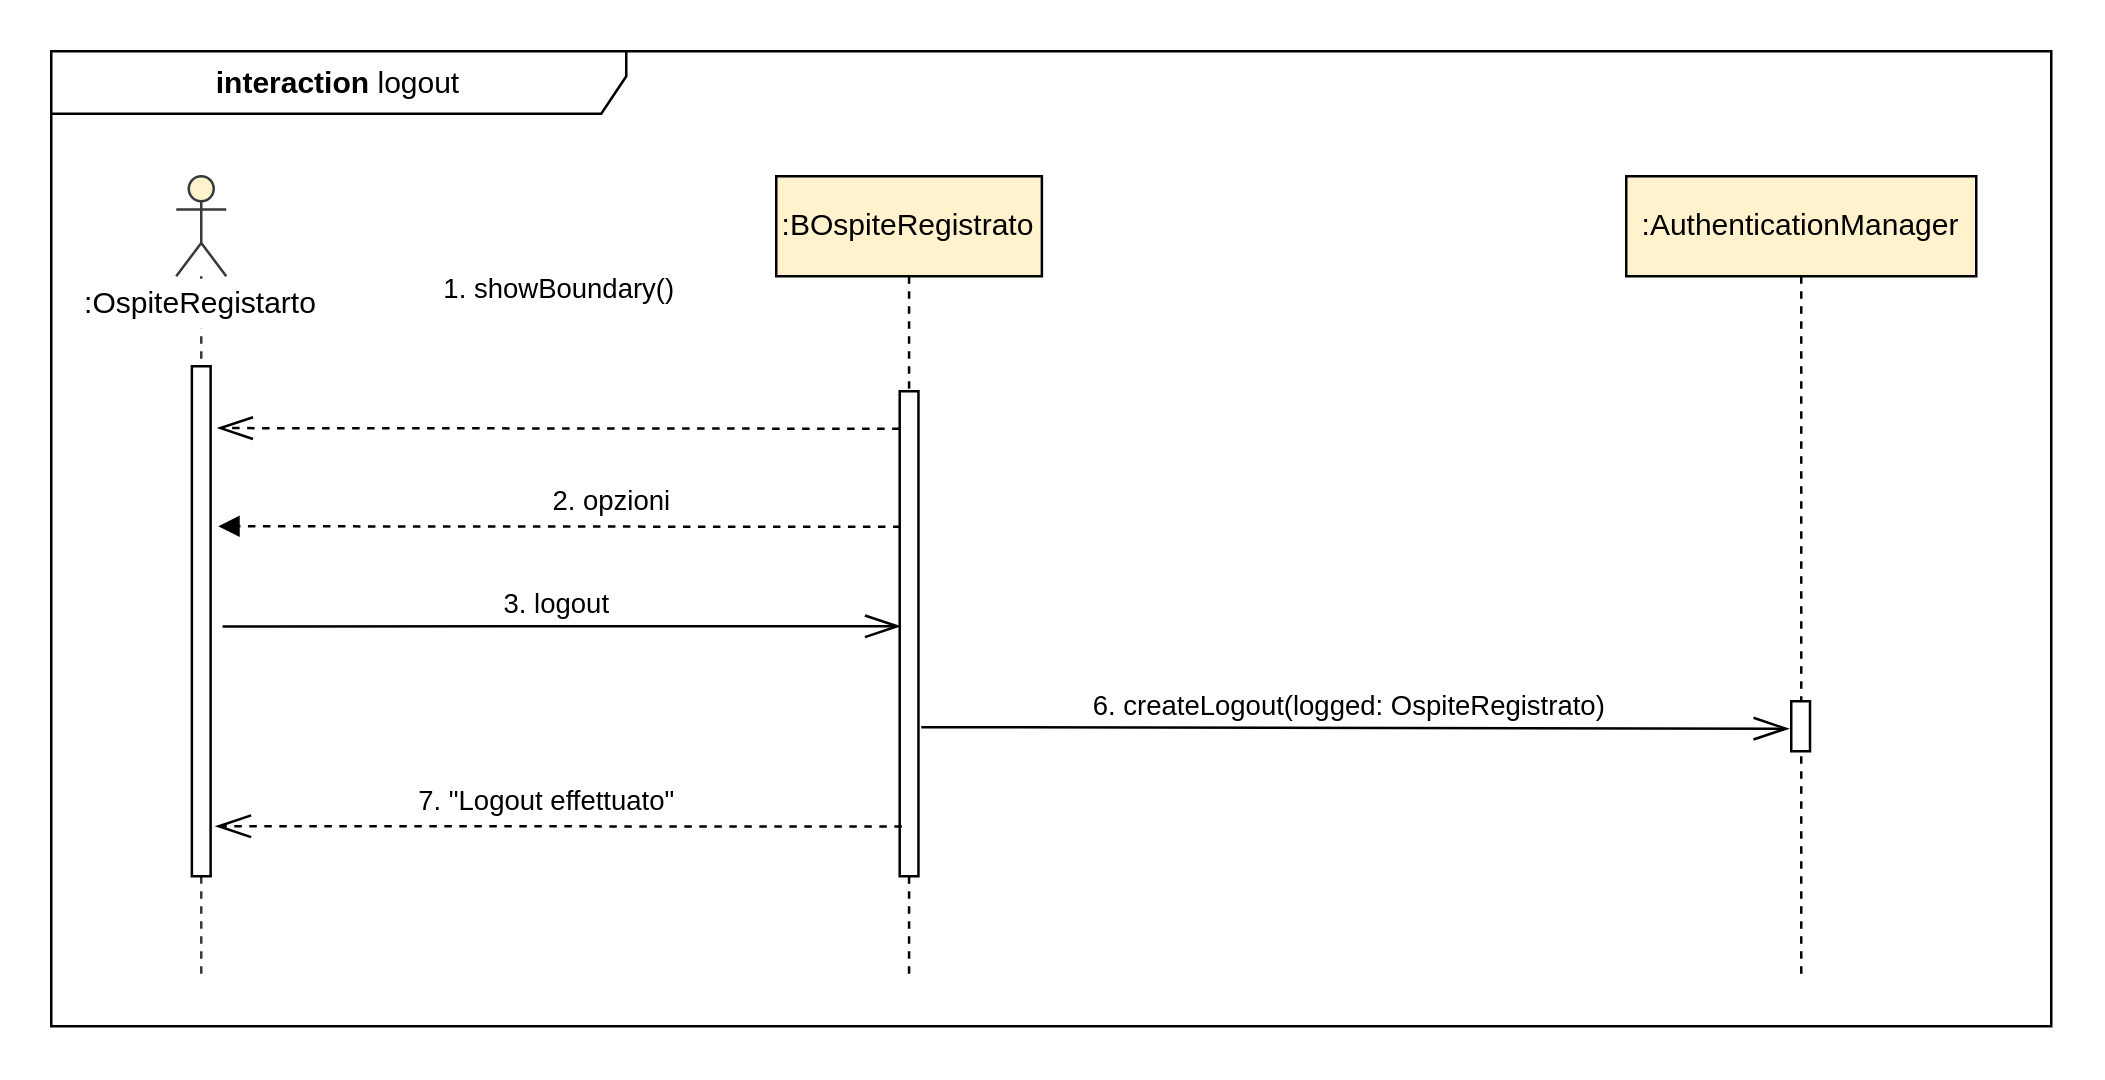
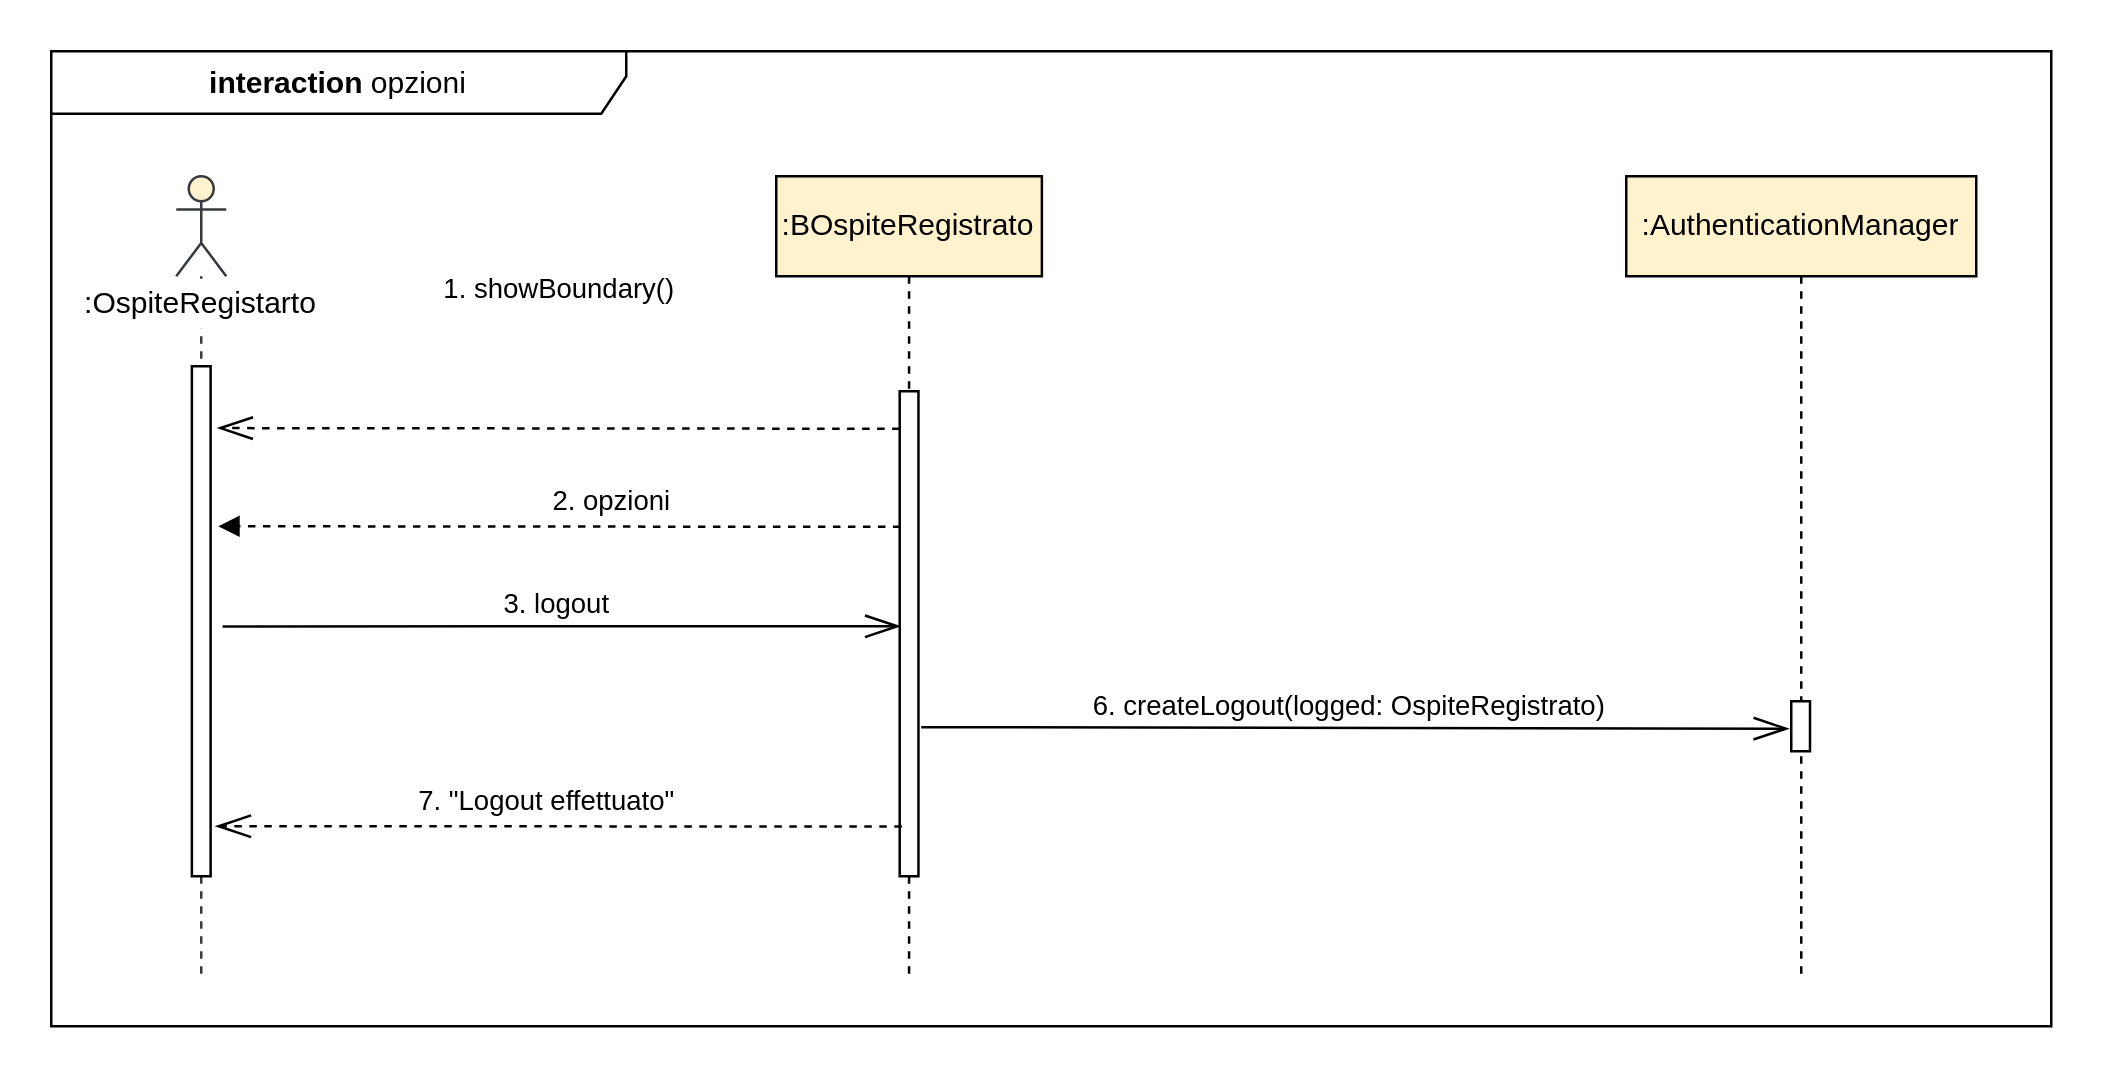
(339, 84) -> (339, 84)
